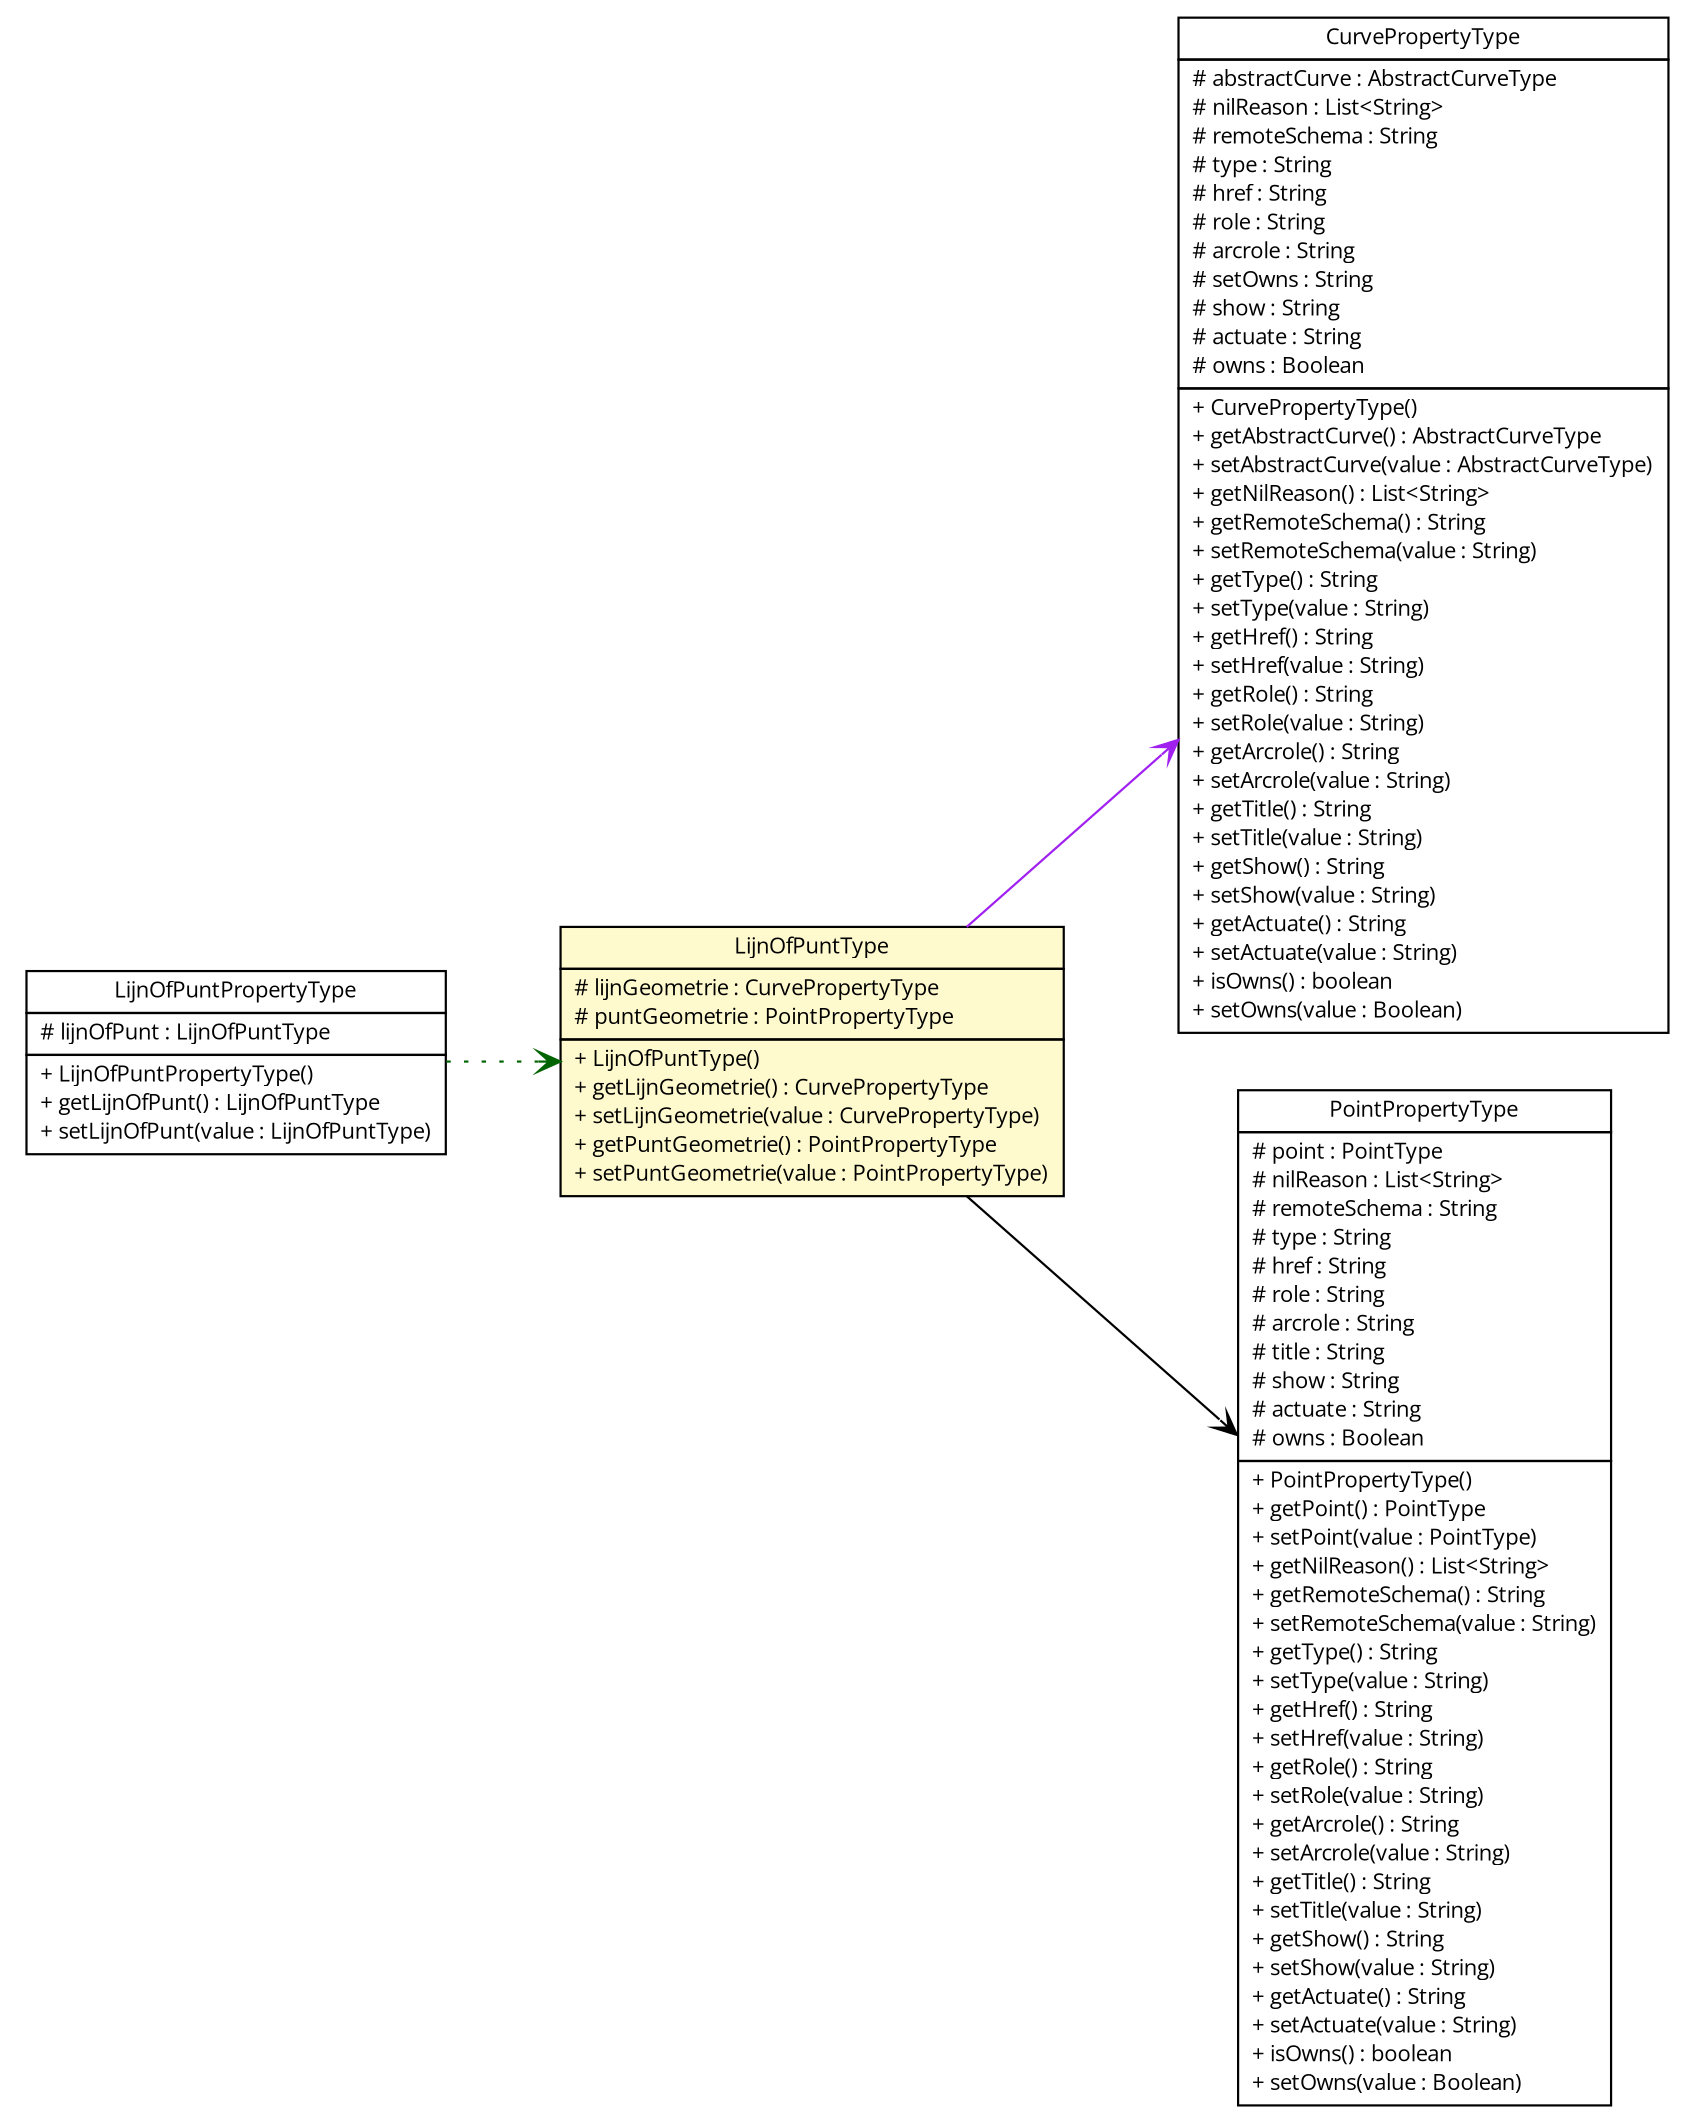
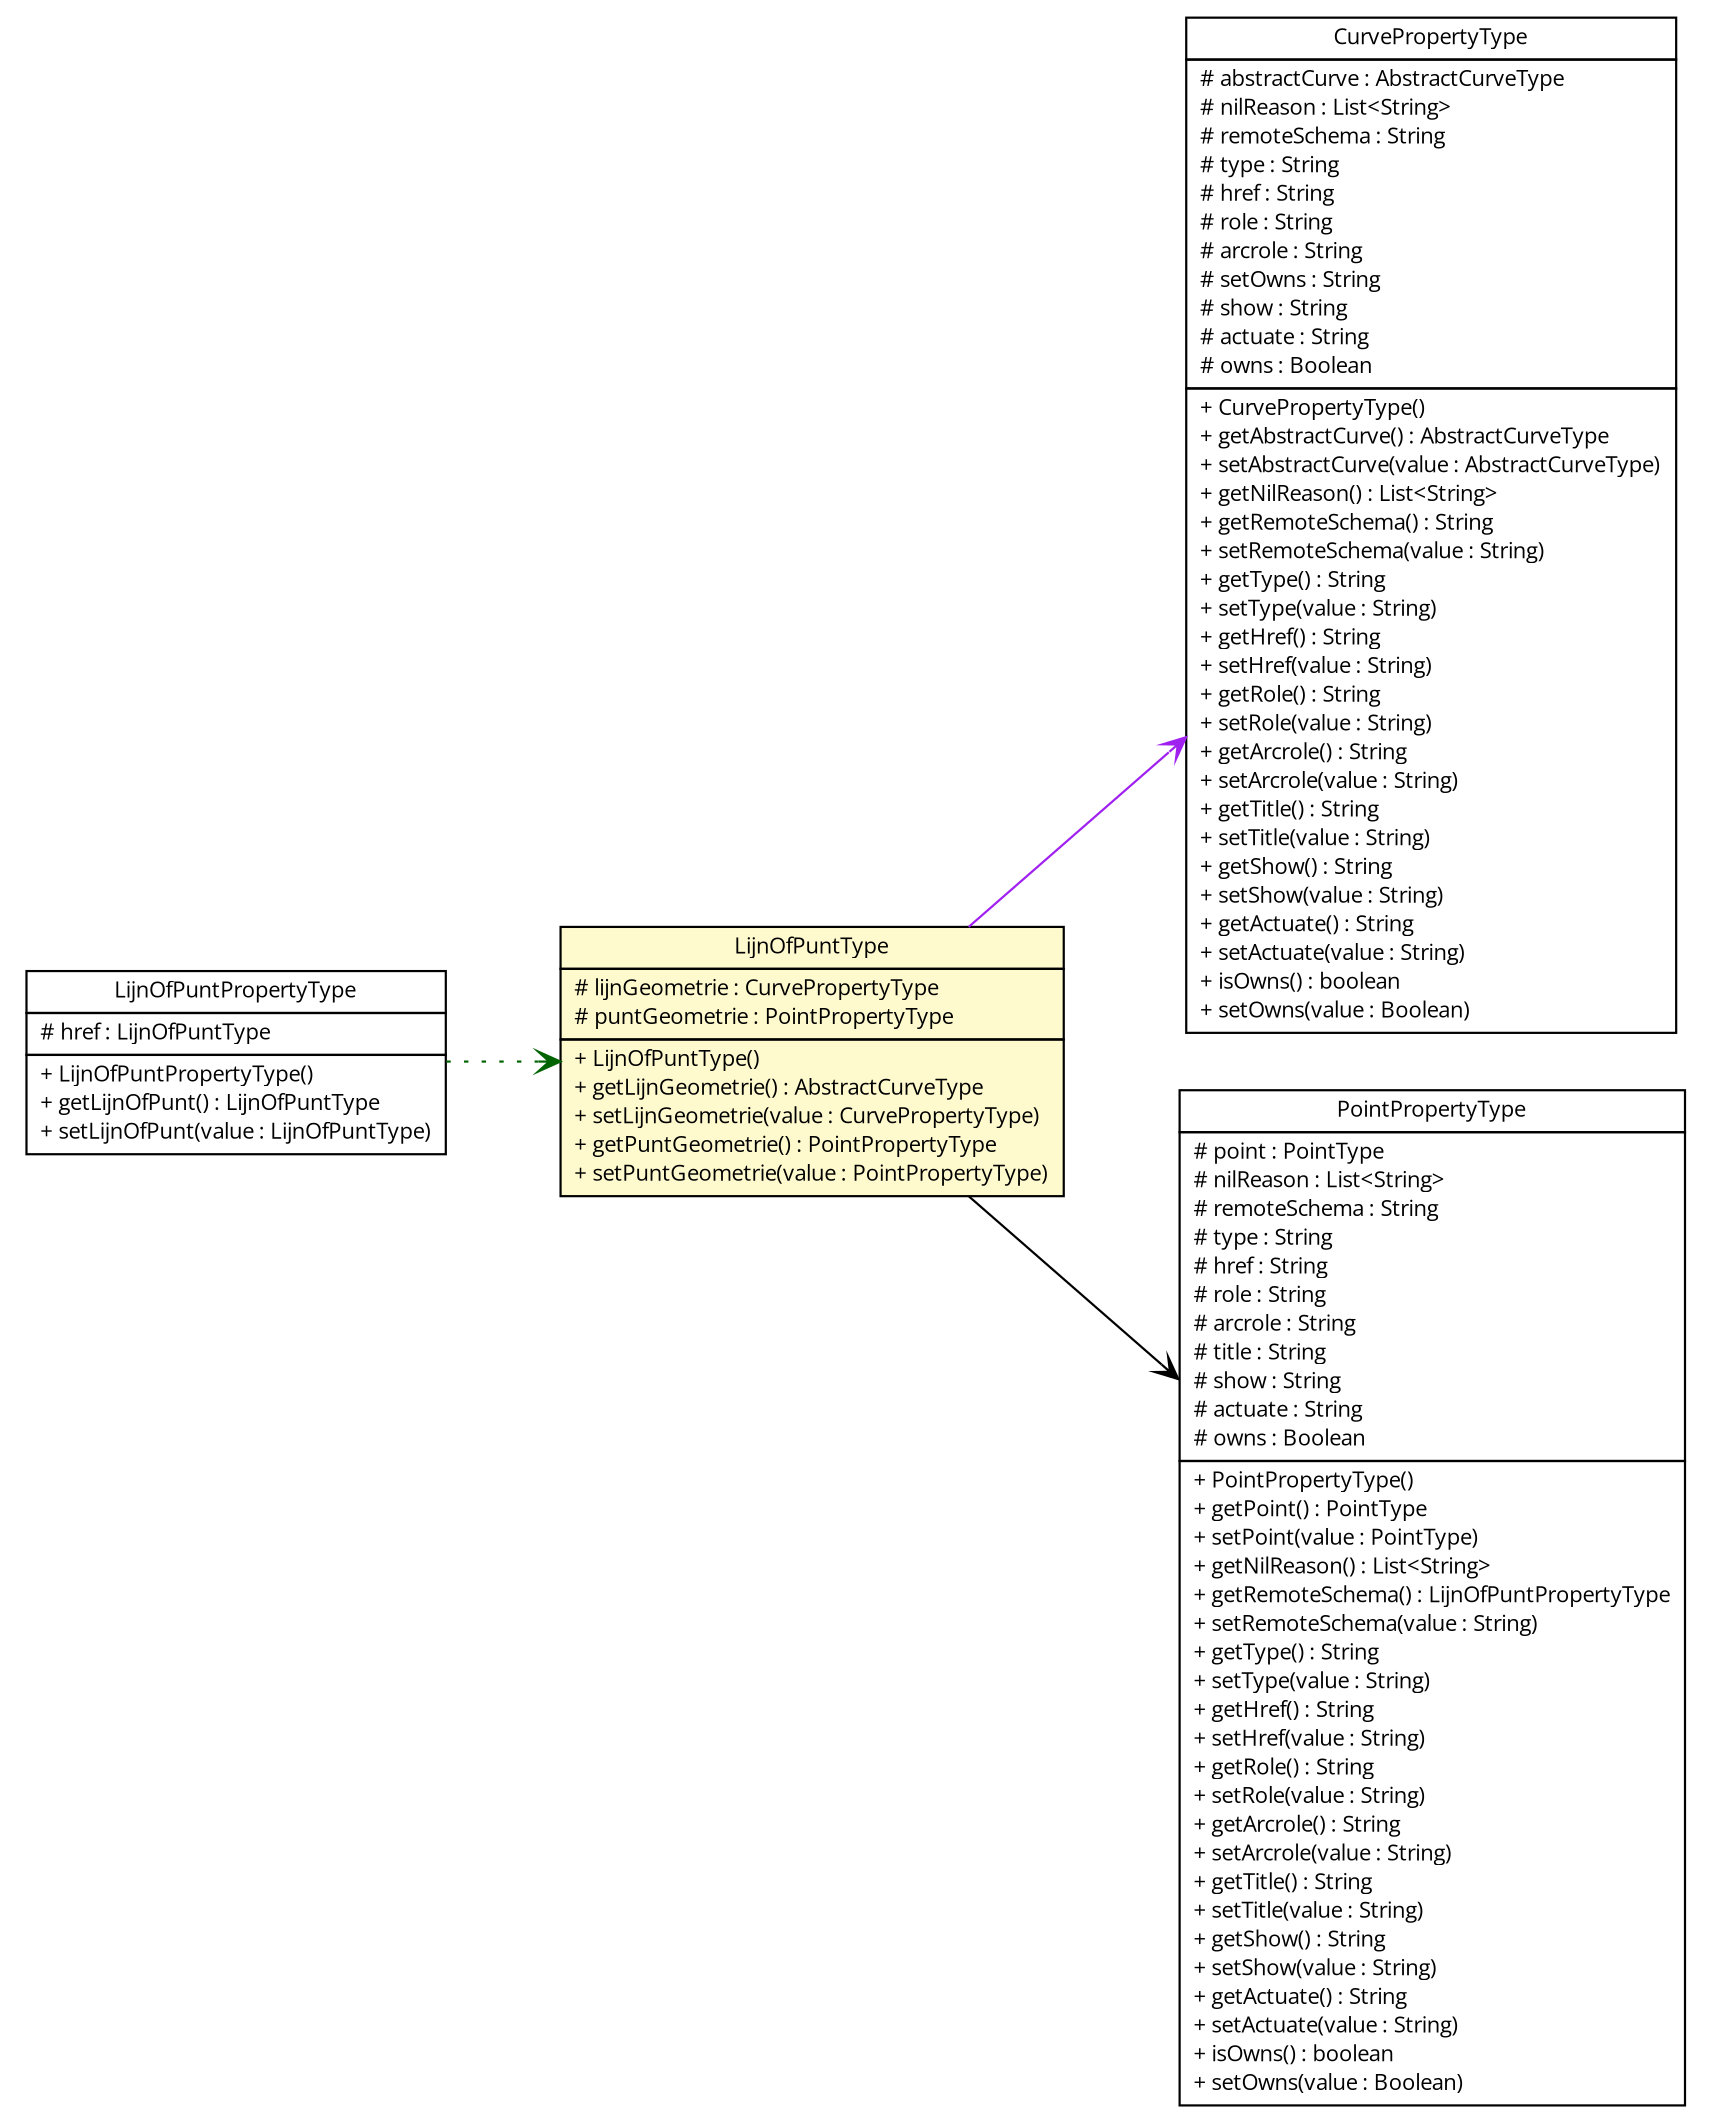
(185, 1033) -> (156, 1033)
(782, 1088) -> (779, 1088)
(1399, 1596) -> (1432, 1596)
